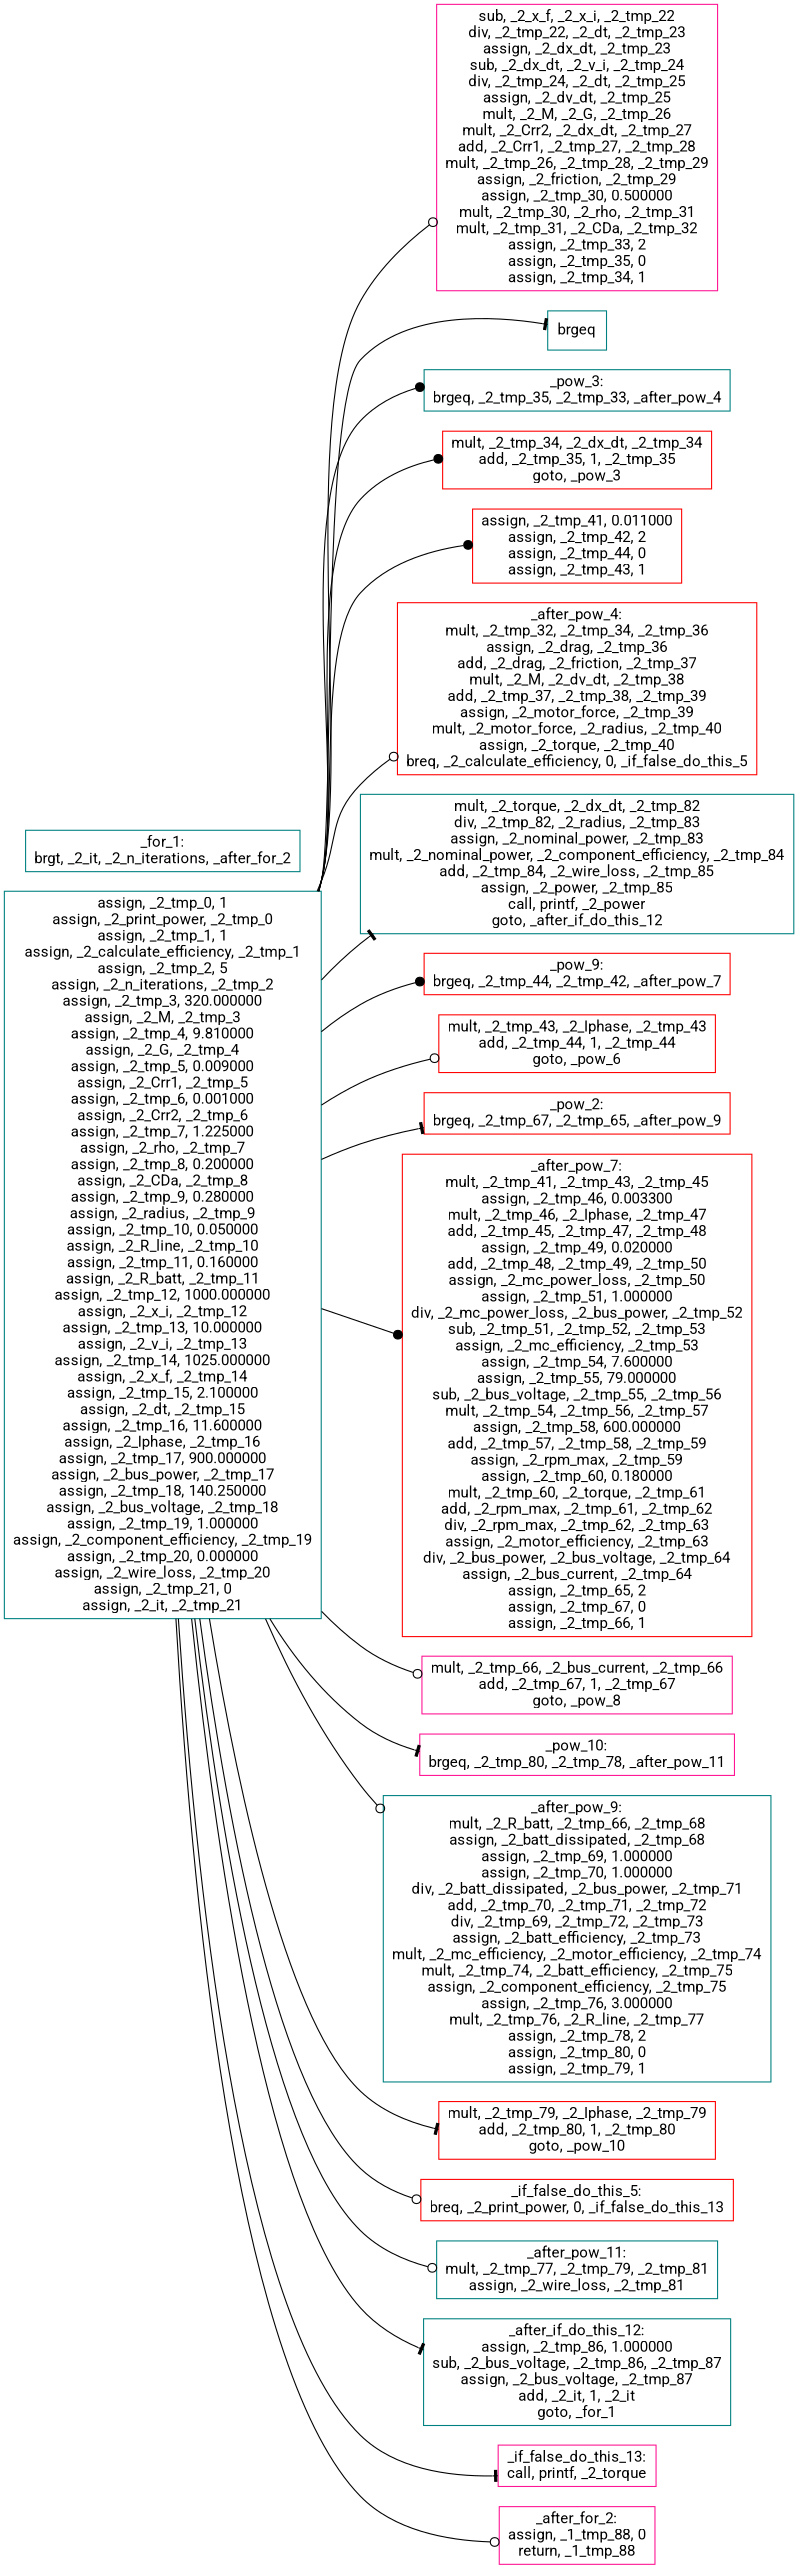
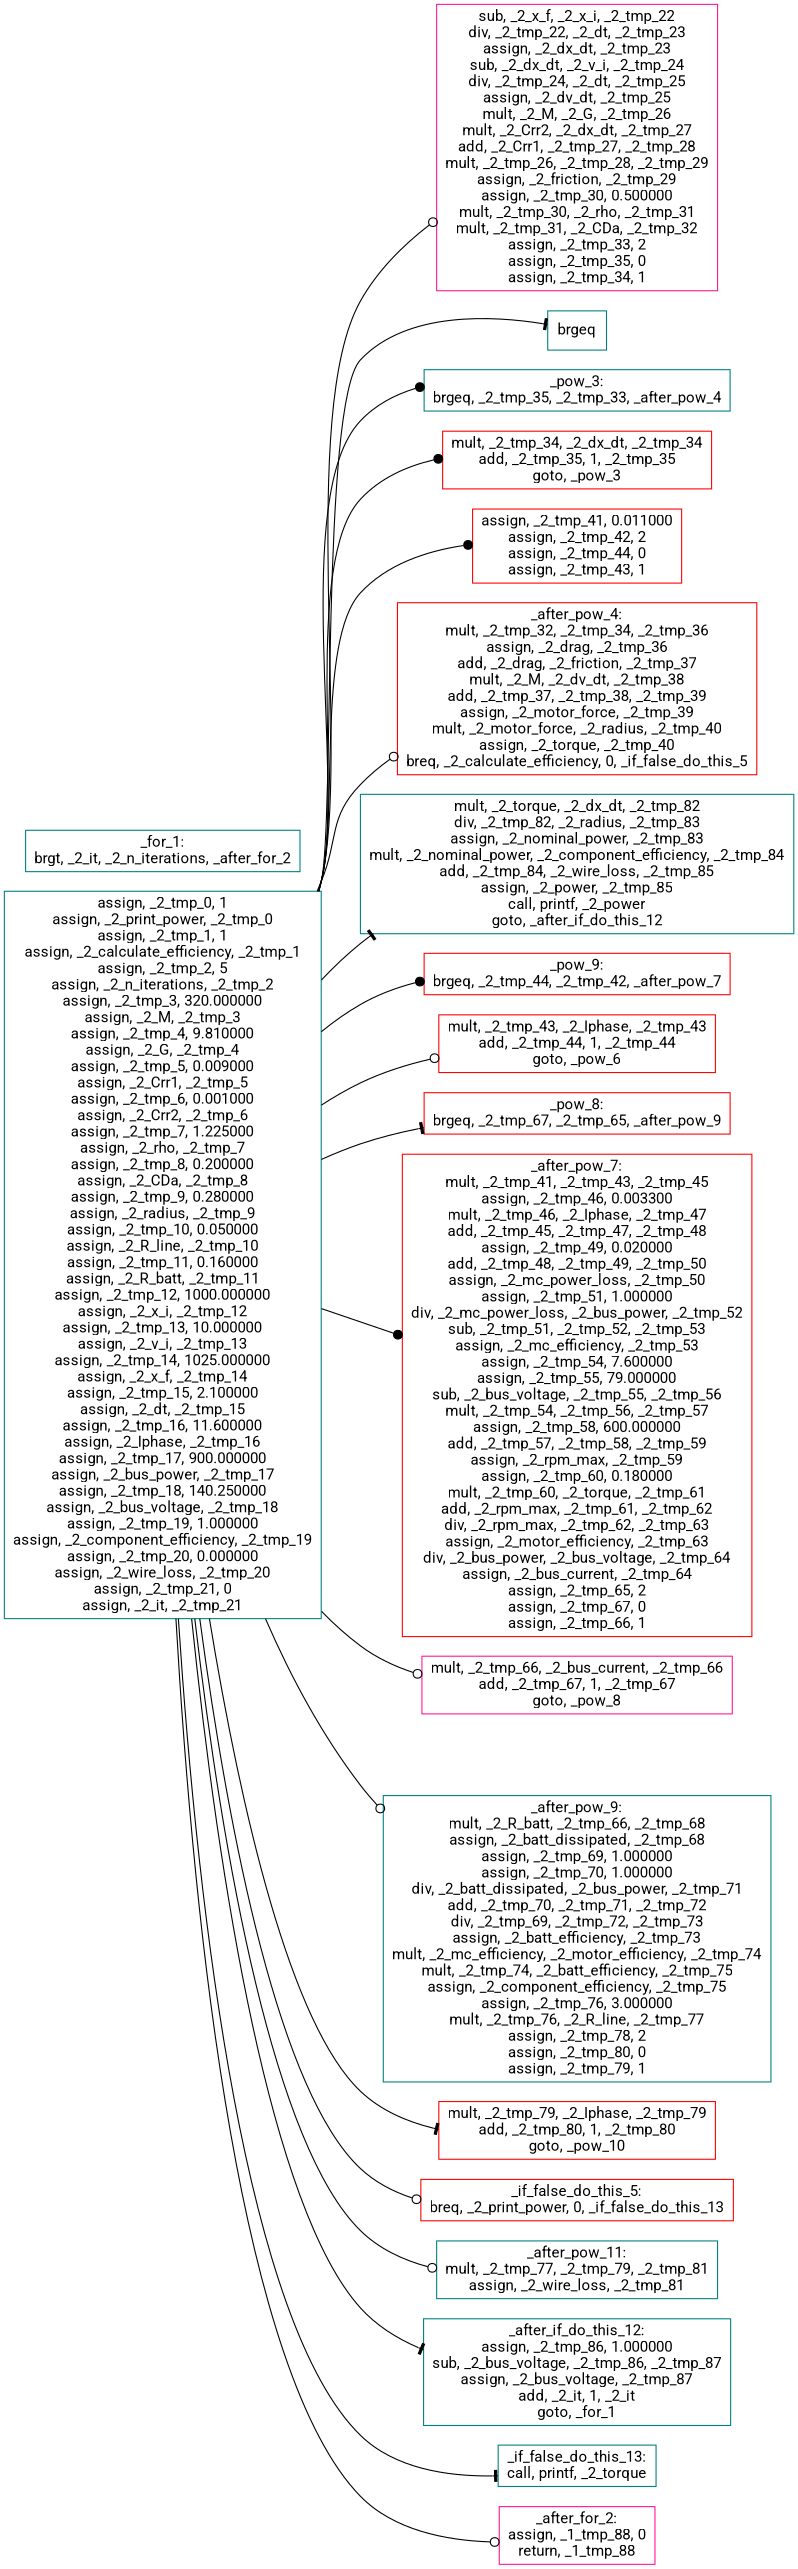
(577, 1113) -> (577, 1113)
(577, 1755) -> none
(577, 2466) -> (577, 2466)
